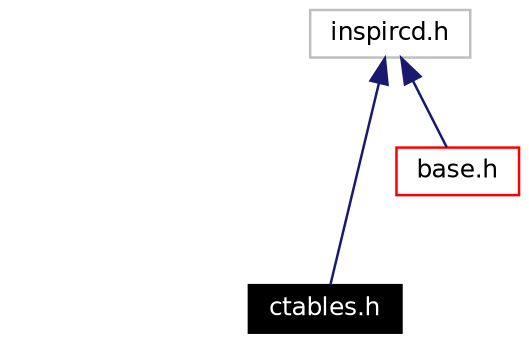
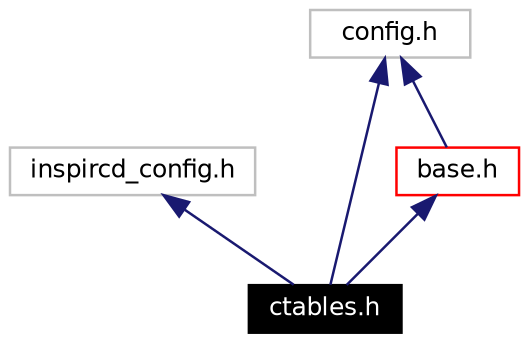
(390, 34) -> (390, 34)
none -> (133, 171)
none -> (382, 249)
